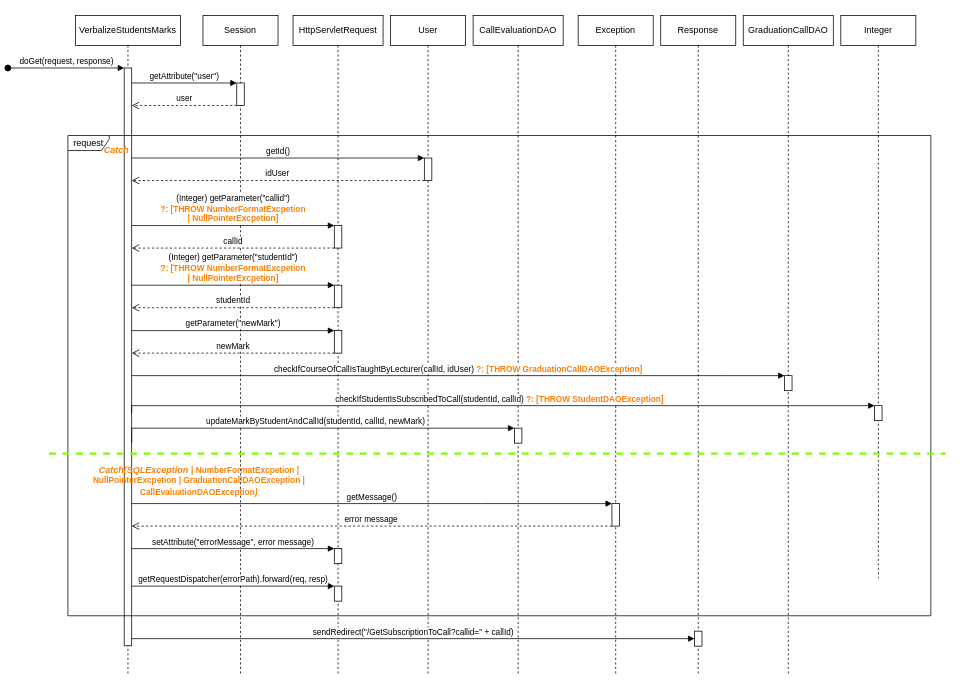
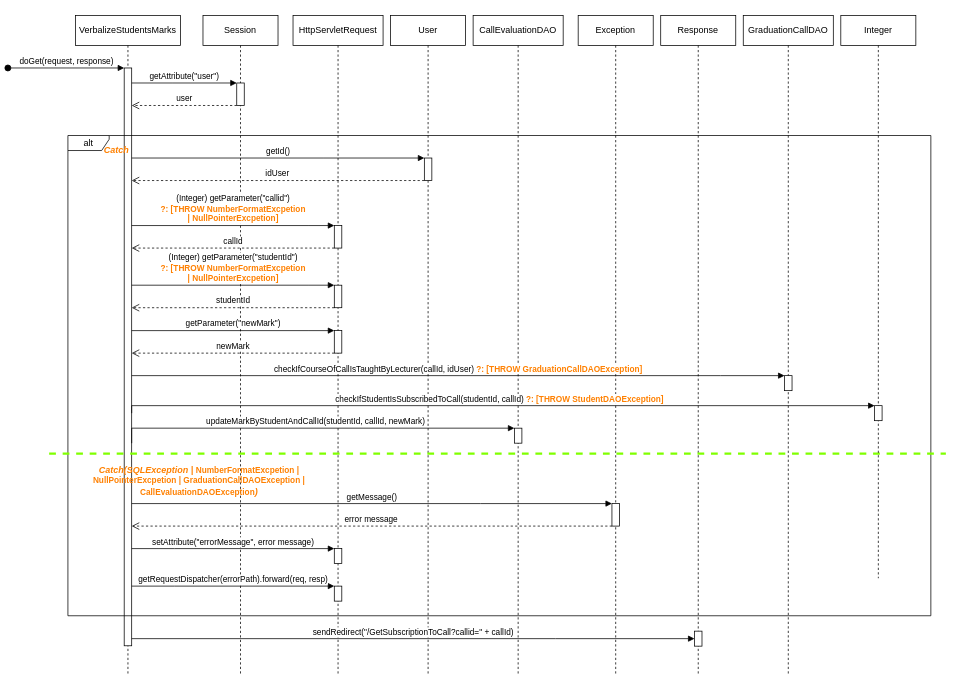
(89, 143) -> (89, 143)
